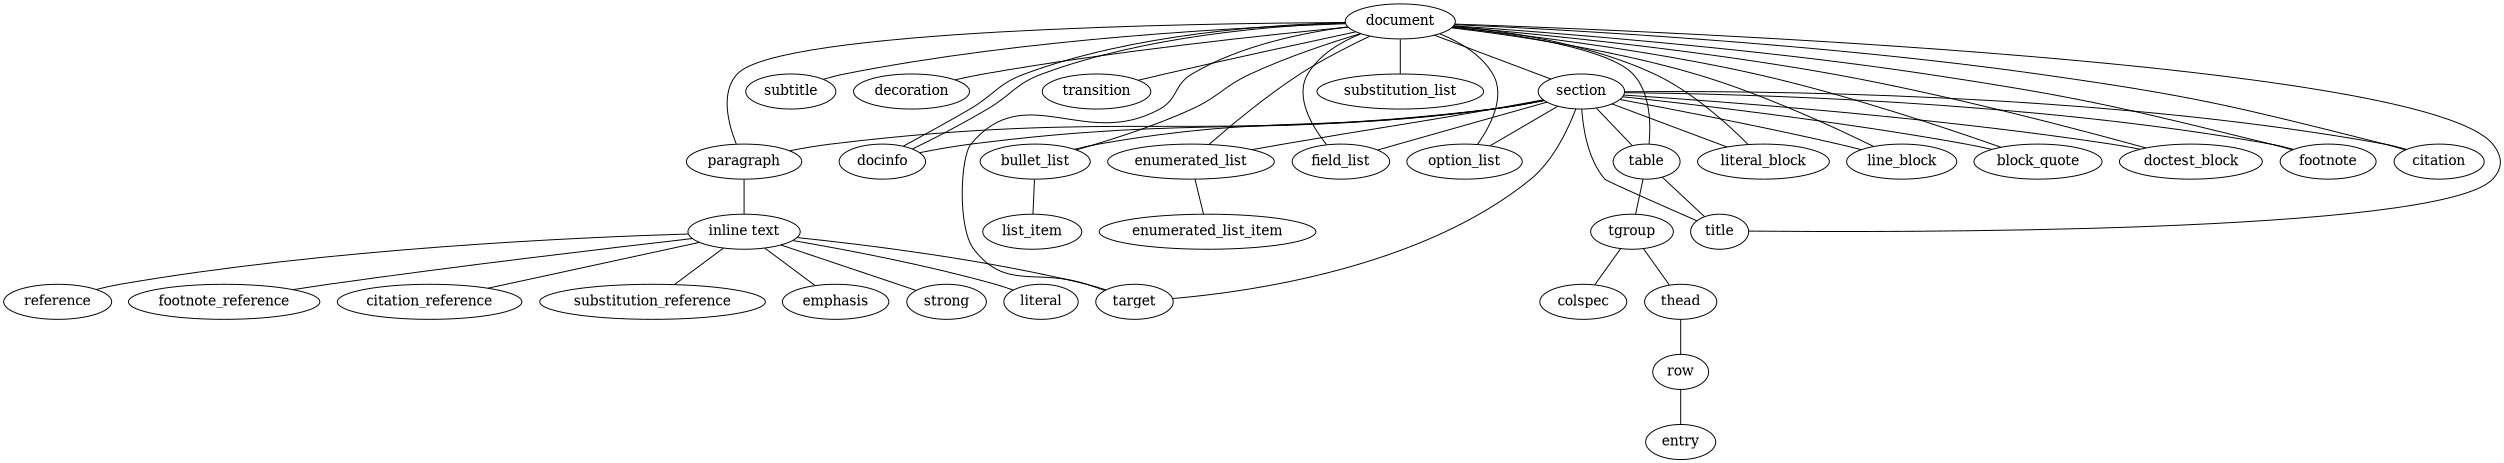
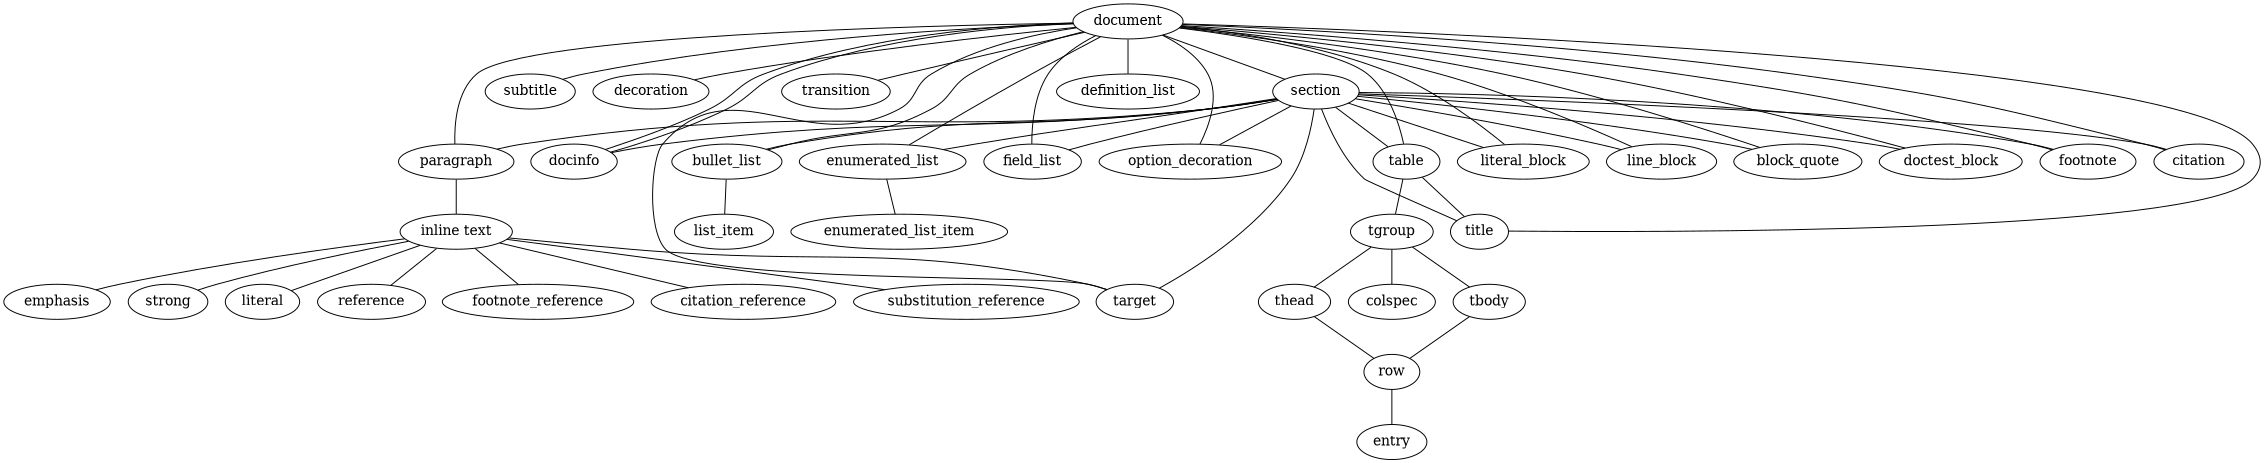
(1400, 92) -> (1128, 92)
(1465, 162) -> (1190, 162)
none -> (1489, 302)
